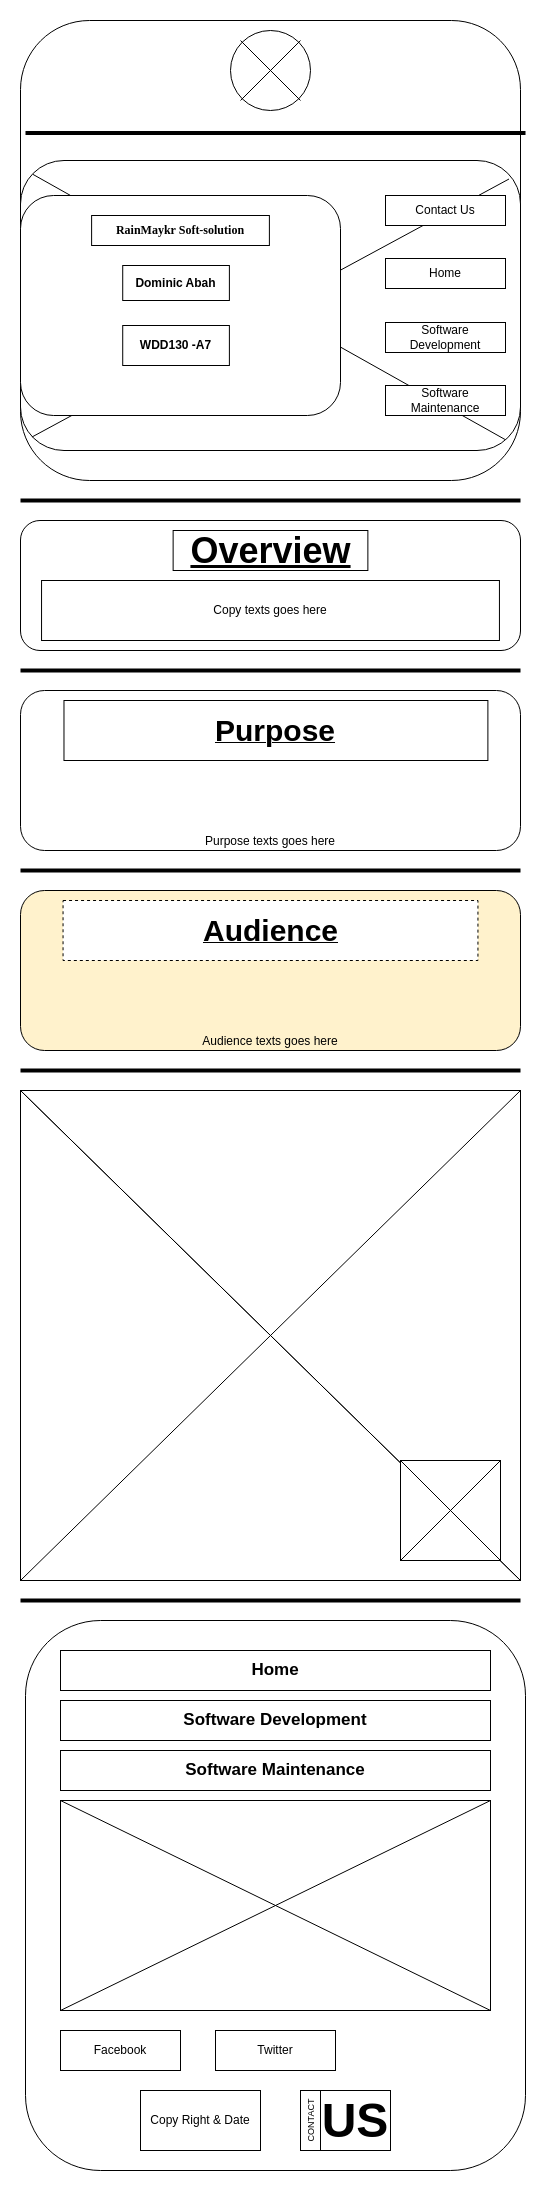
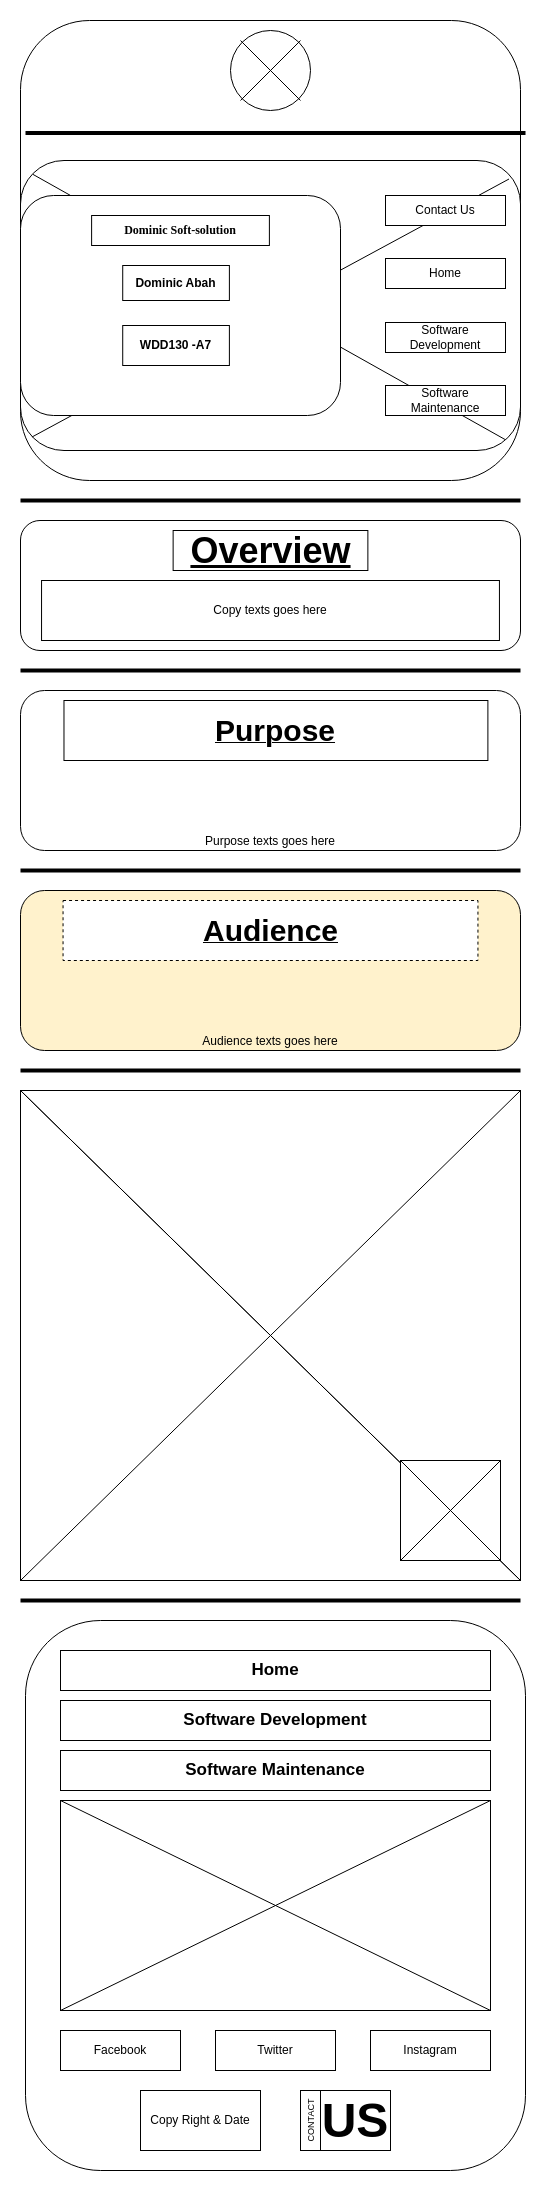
(181, 231) -> (181, 231)
none -> (431, 2051)
